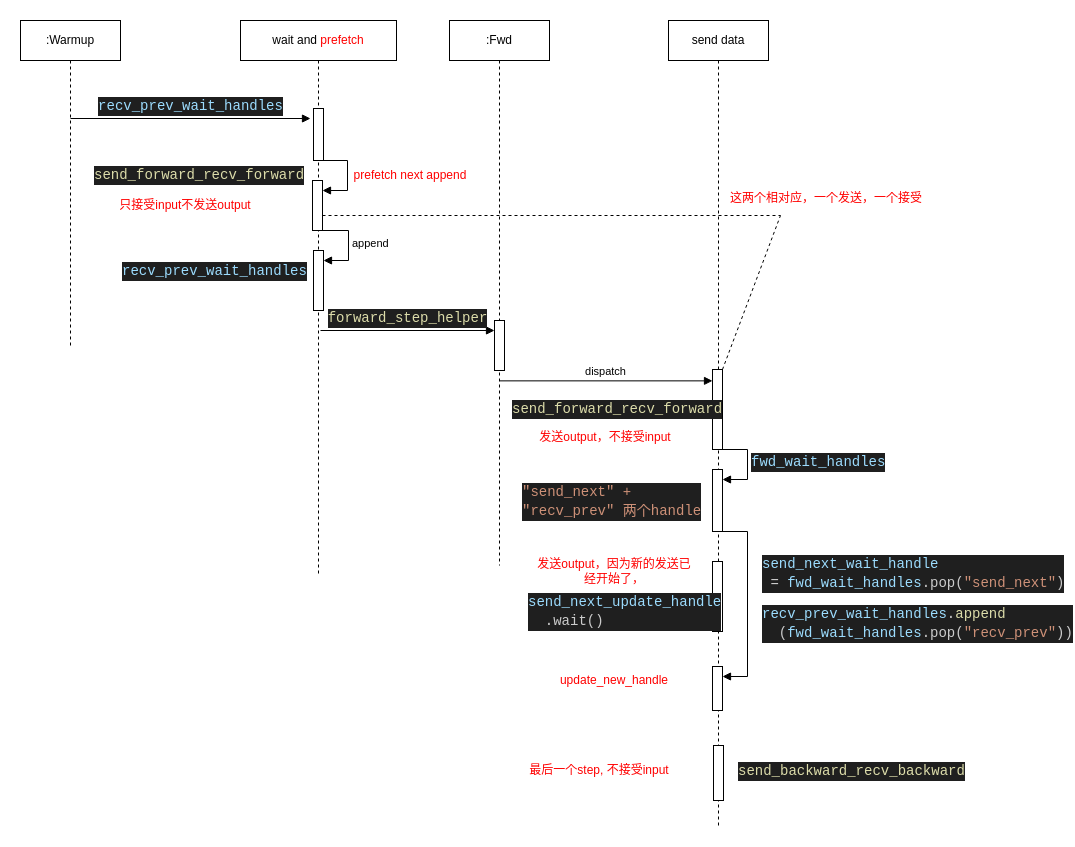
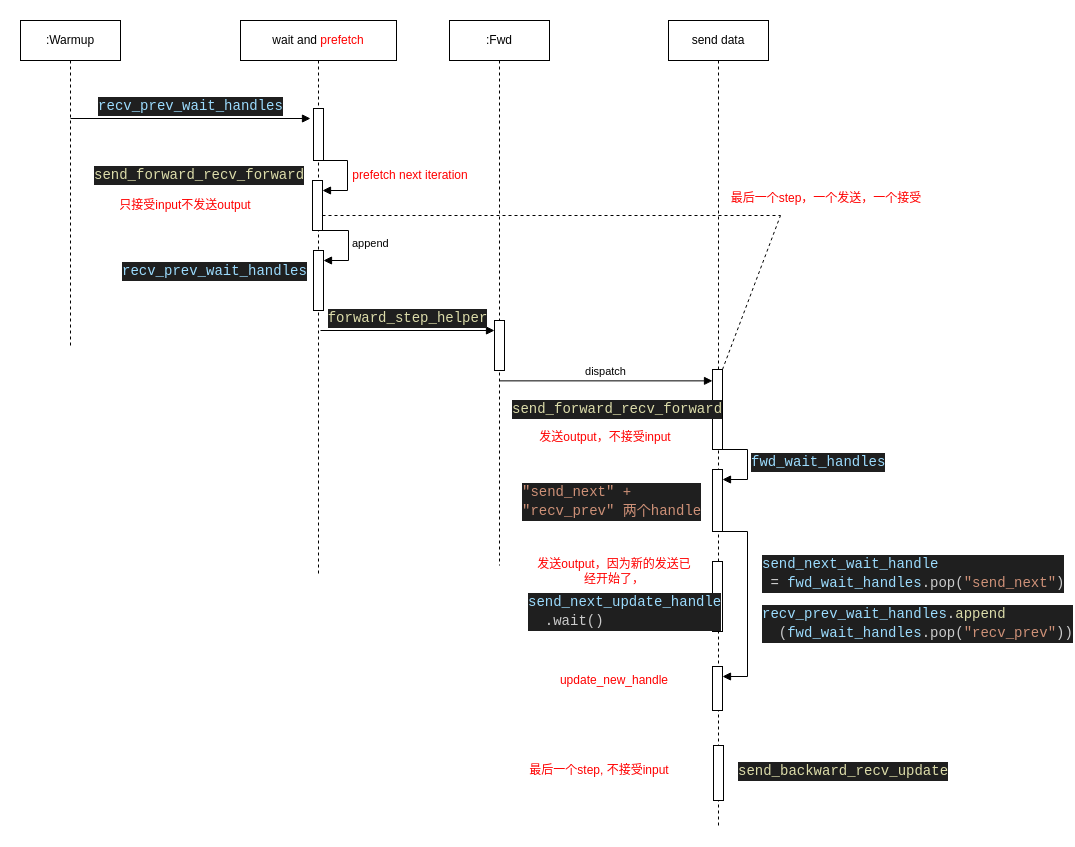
(411, 176) -> (411, 176)
(827, 199) -> (827, 199)
(829, 770) -> (823, 770)
